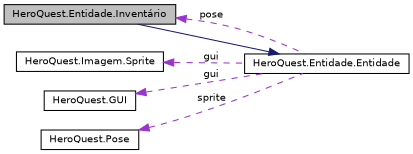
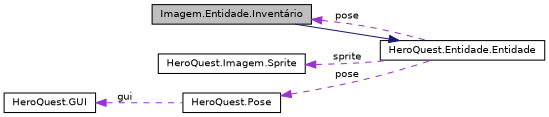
(90, 14) -> (232, 14)
(210, 57) -> (346, 57)
(205, 83) -> (145, 103)
(210, 98) -> (346, 75)
